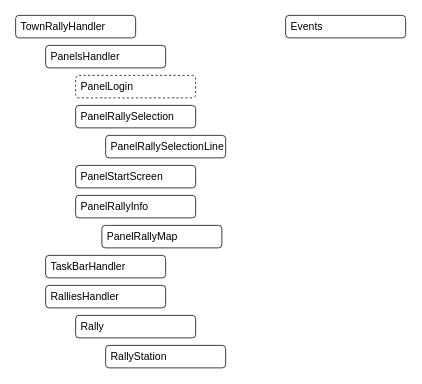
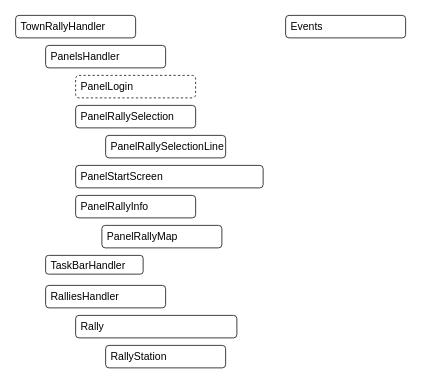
(135, 177) -> (169, 177)
(105, 267) -> (94, 265)
(135, 327) -> (156, 327)
